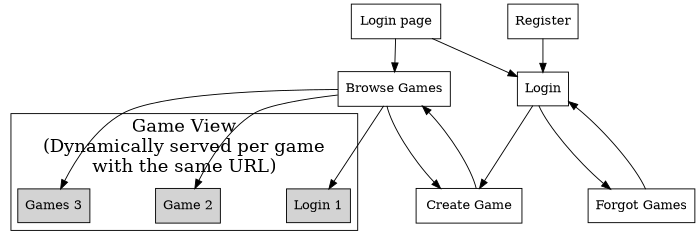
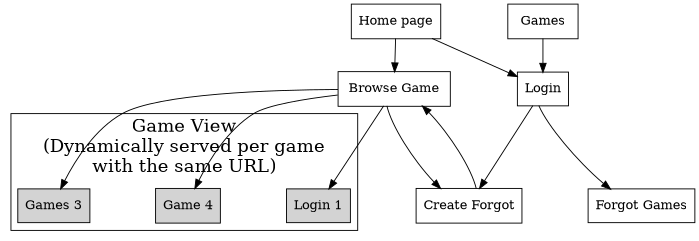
(396, 21) -> (396, 21)
(543, 21) -> (543, 21)
(394, 89) -> (394, 89)
(615, 145) -> none
(188, 206) -> (188, 206)
(469, 206) -> (469, 206)
